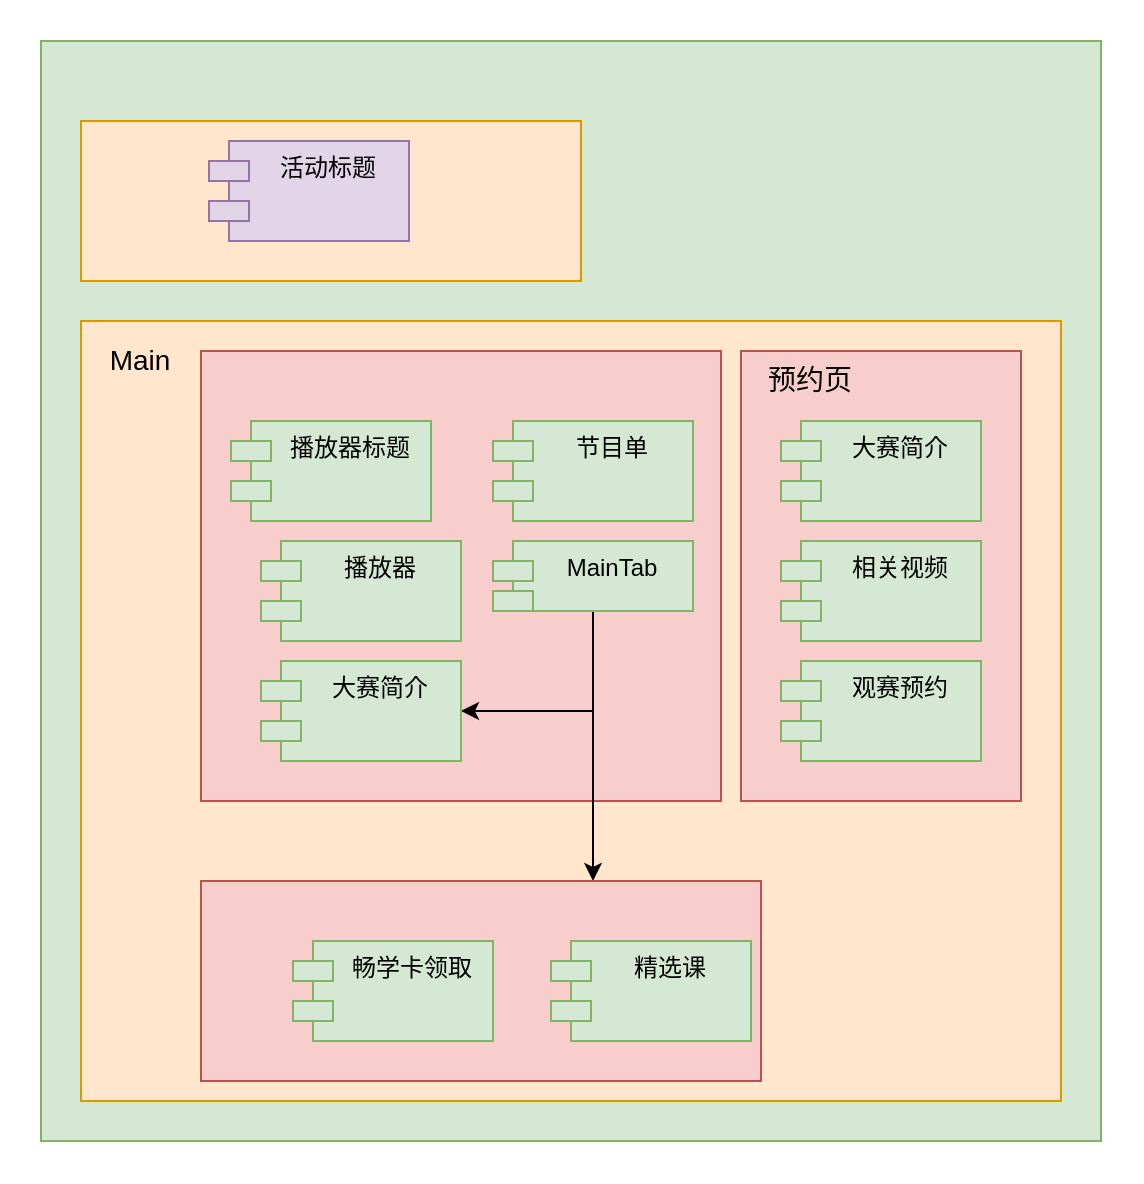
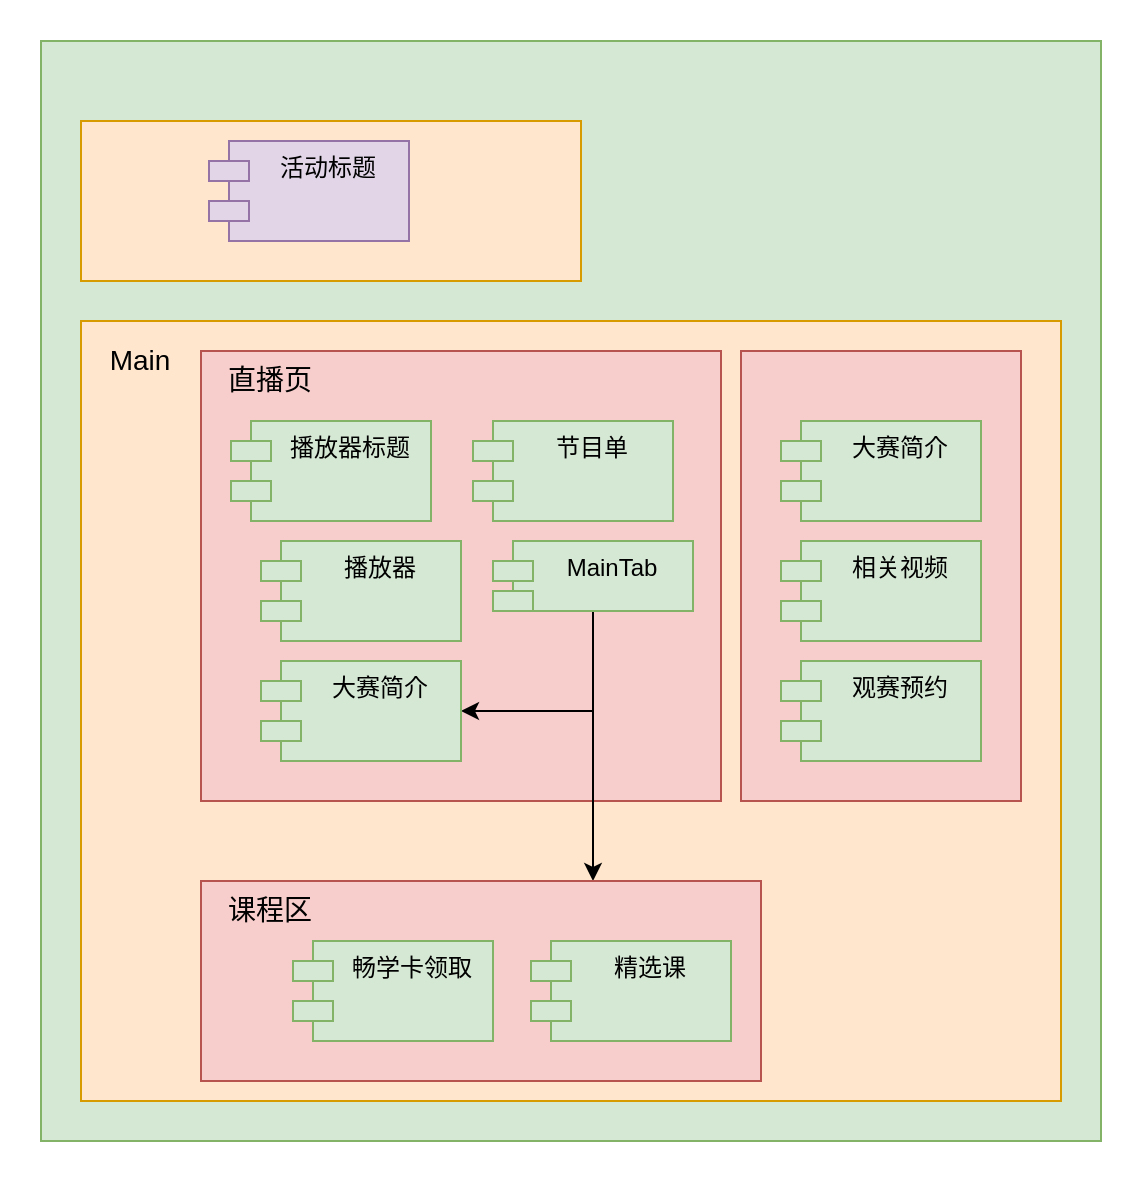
none -> (271, 381)
(811, 381) -> none
(593, 471) -> (573, 471)
none -> (271, 911)
(651, 991) -> (631, 991)
